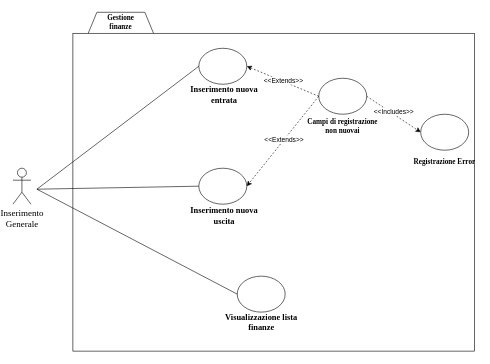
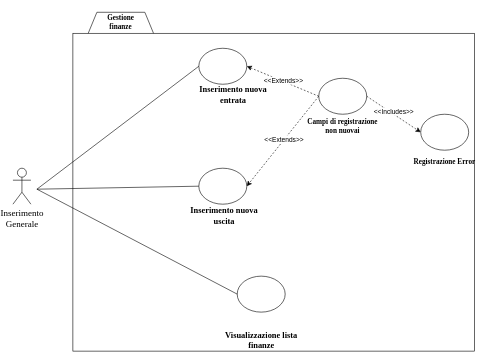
(224, 95) -> (233, 95)
(261, 323) -> (261, 341)
